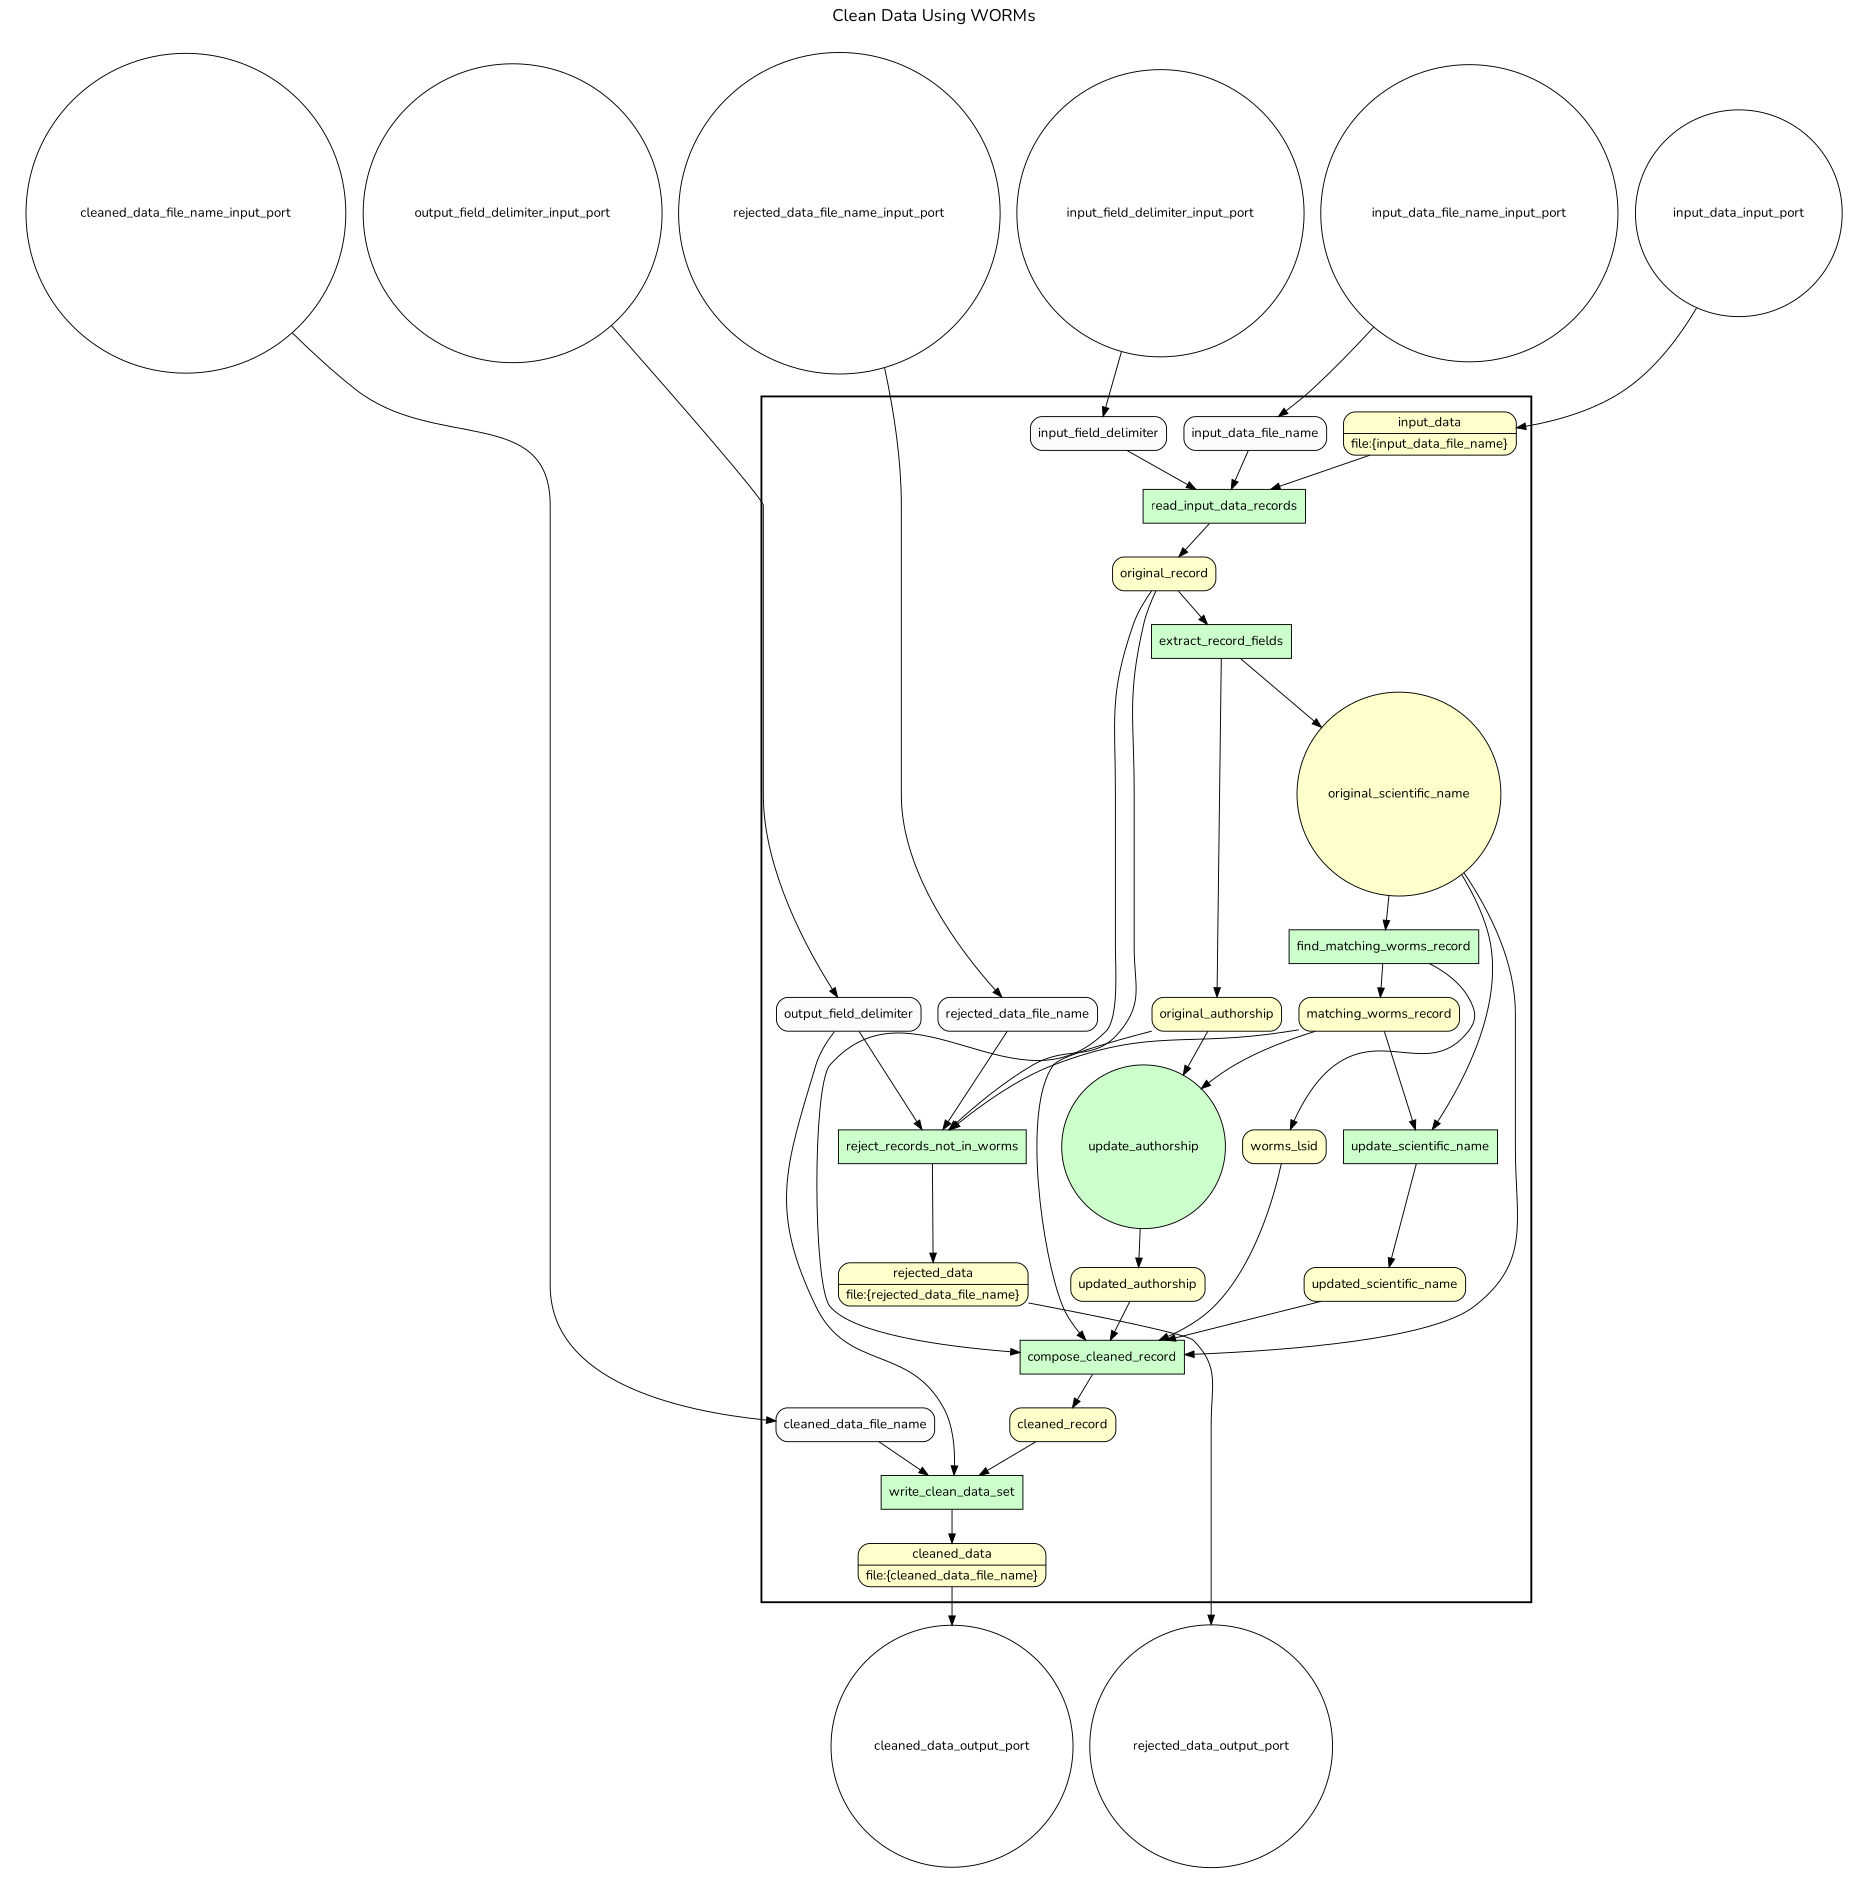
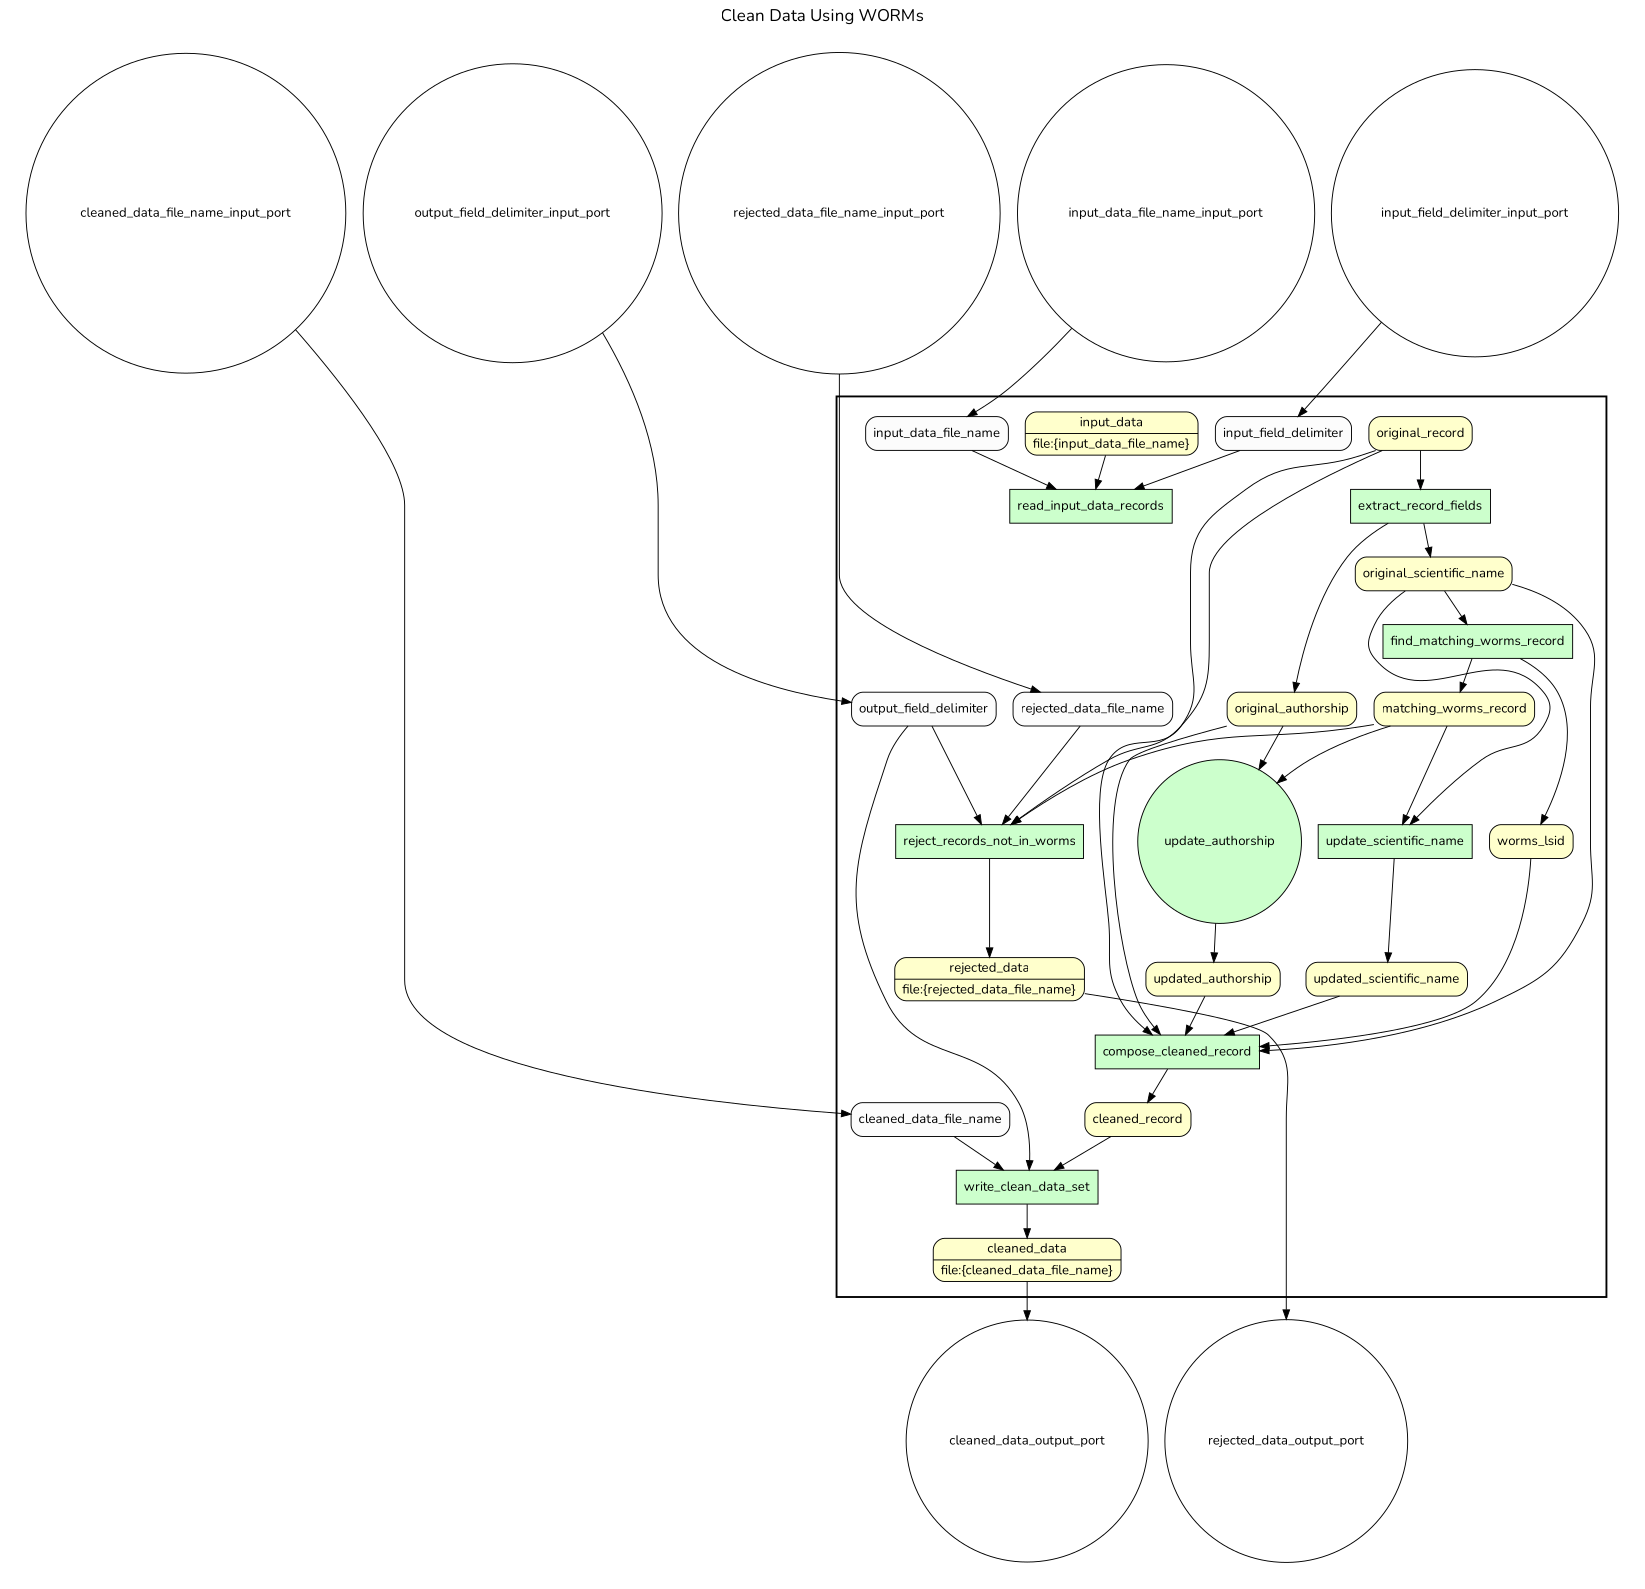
(1739, 213) -> none
(1197, 537) -> none
(1399, 794) -> (1434, 574)
